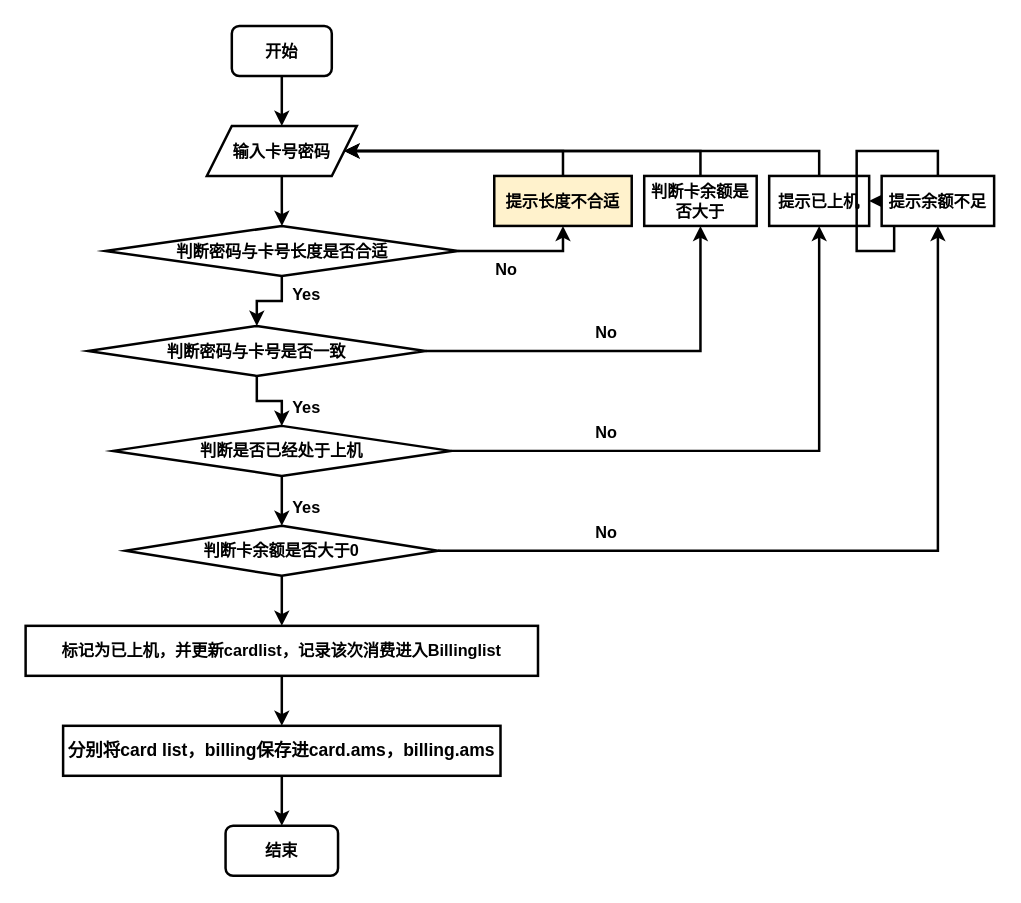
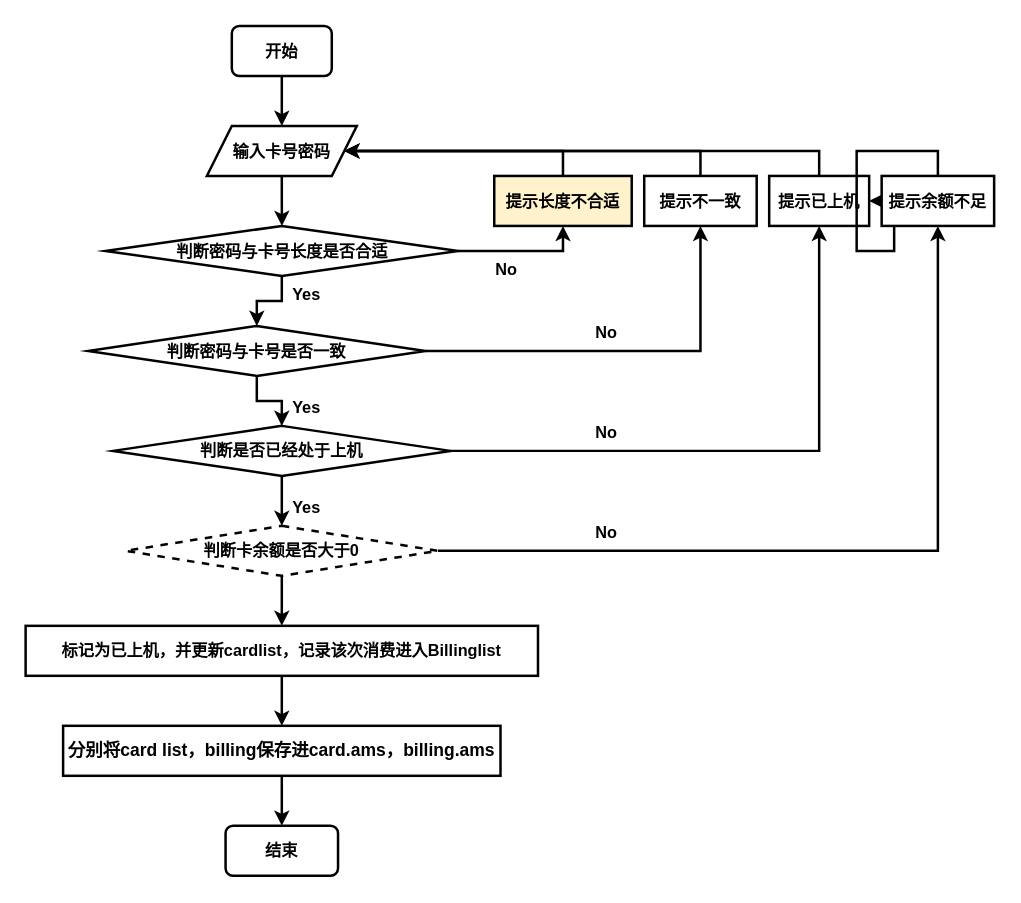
(701, 201) -> (701, 201)
(282, 551) -> (282, 551)
